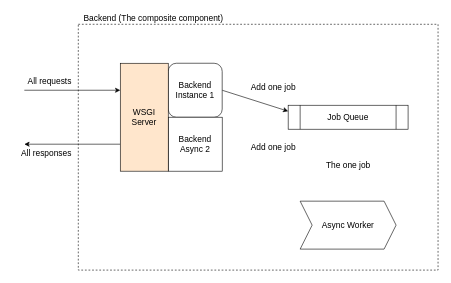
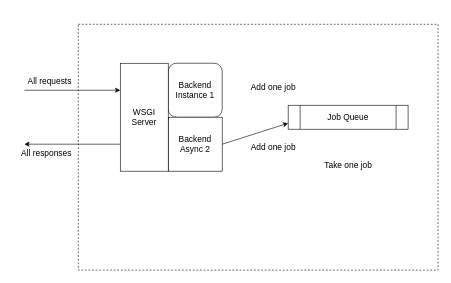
(153, 18) -> none
(254, 100) -> none
(144, 117) -> (144, 117)
none -> (254, 134)
(349, 165) -> (349, 165)
(348, 225) -> none
